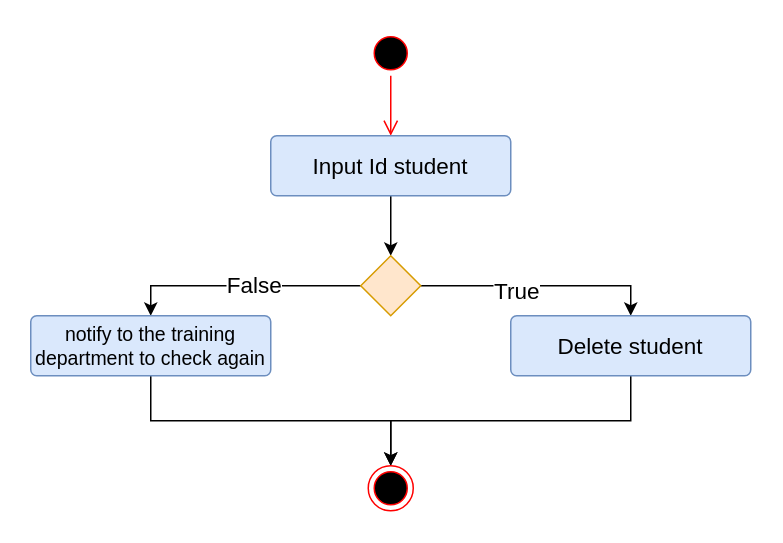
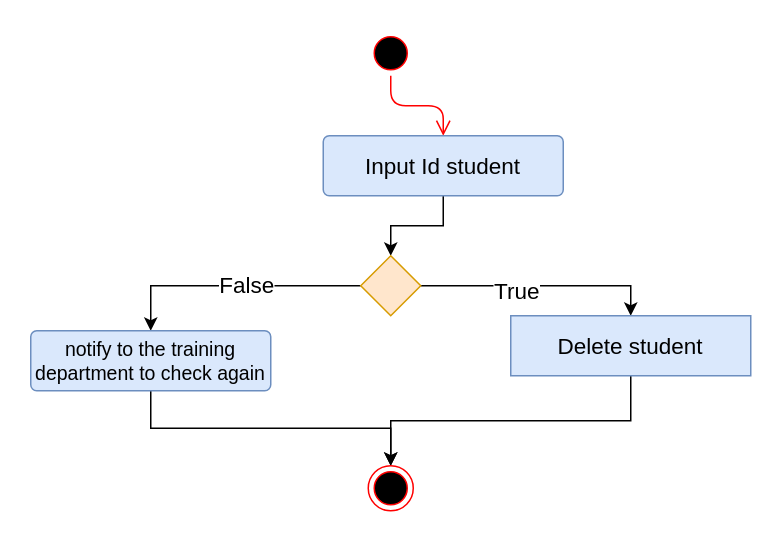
(391, 166) -> (443, 166)
(151, 346) -> (151, 361)
(631, 346) -> (631, 346)
